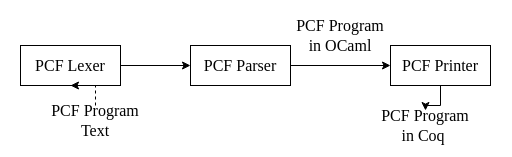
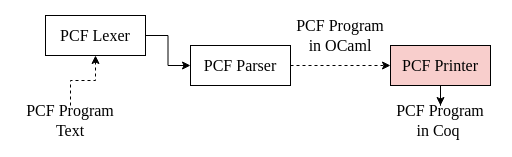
(71, 66) -> (96, 36)
(337, 66) -> (337, 66)
(441, 66) -> (441, 66)
(96, 121) -> (71, 121)
(426, 126) -> (441, 121)
